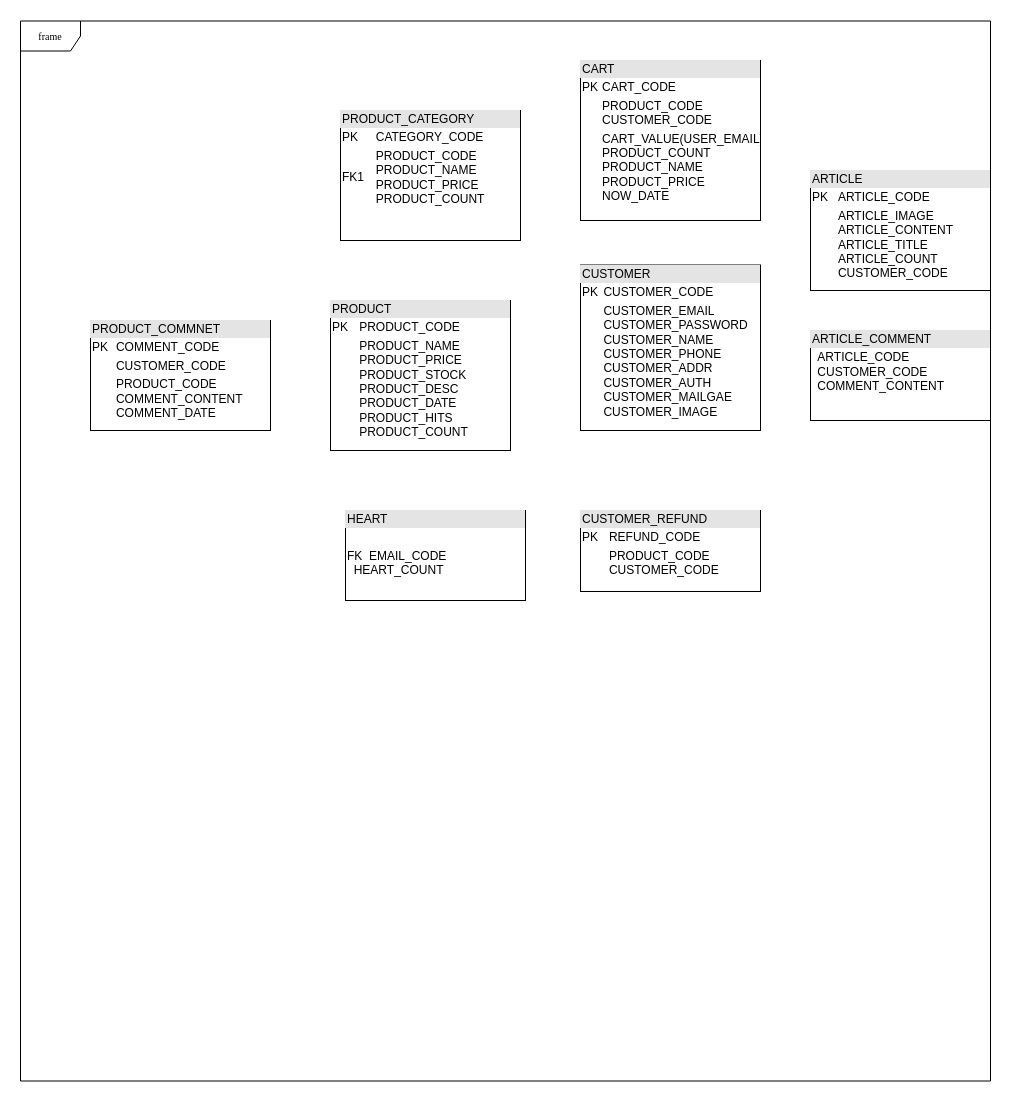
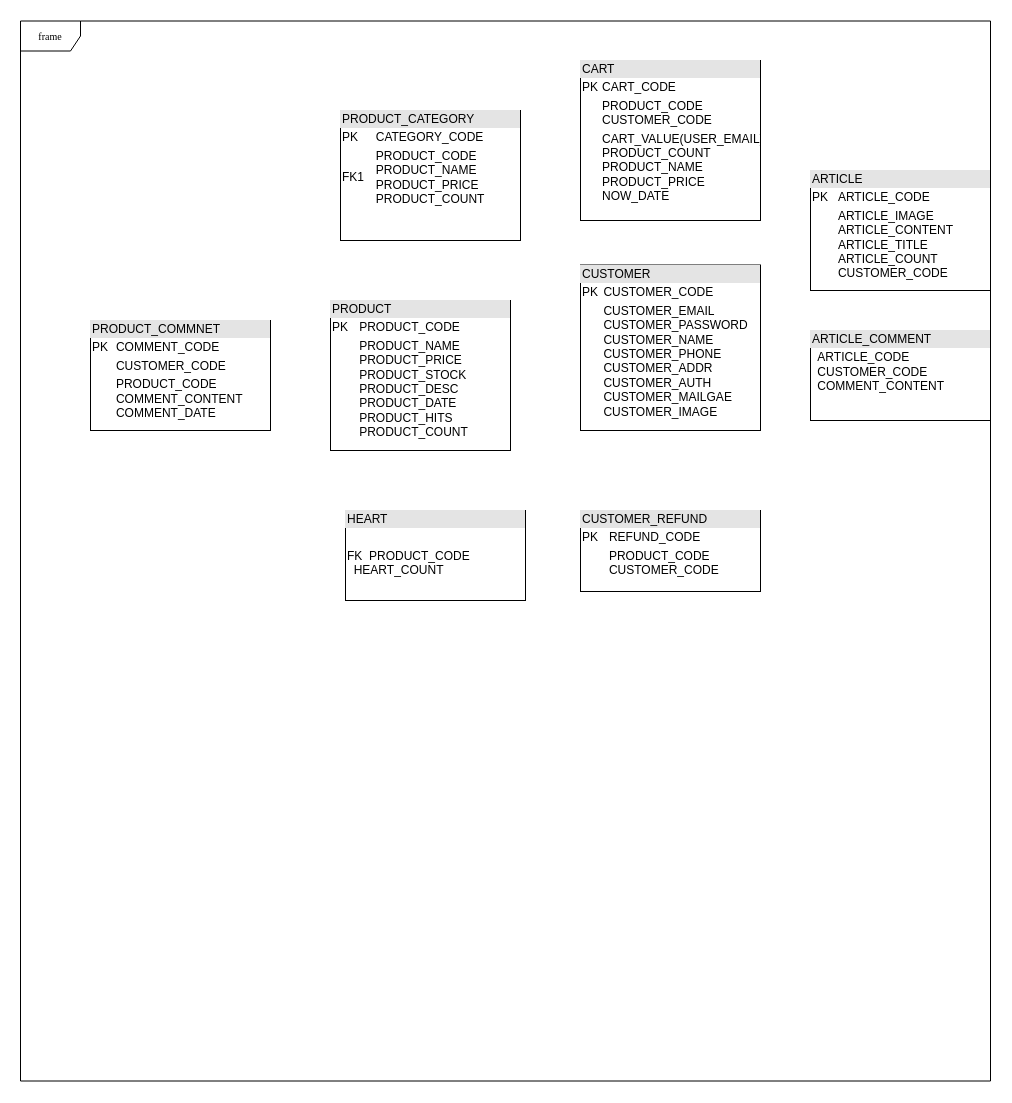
(391, 532) -> (398, 532)
